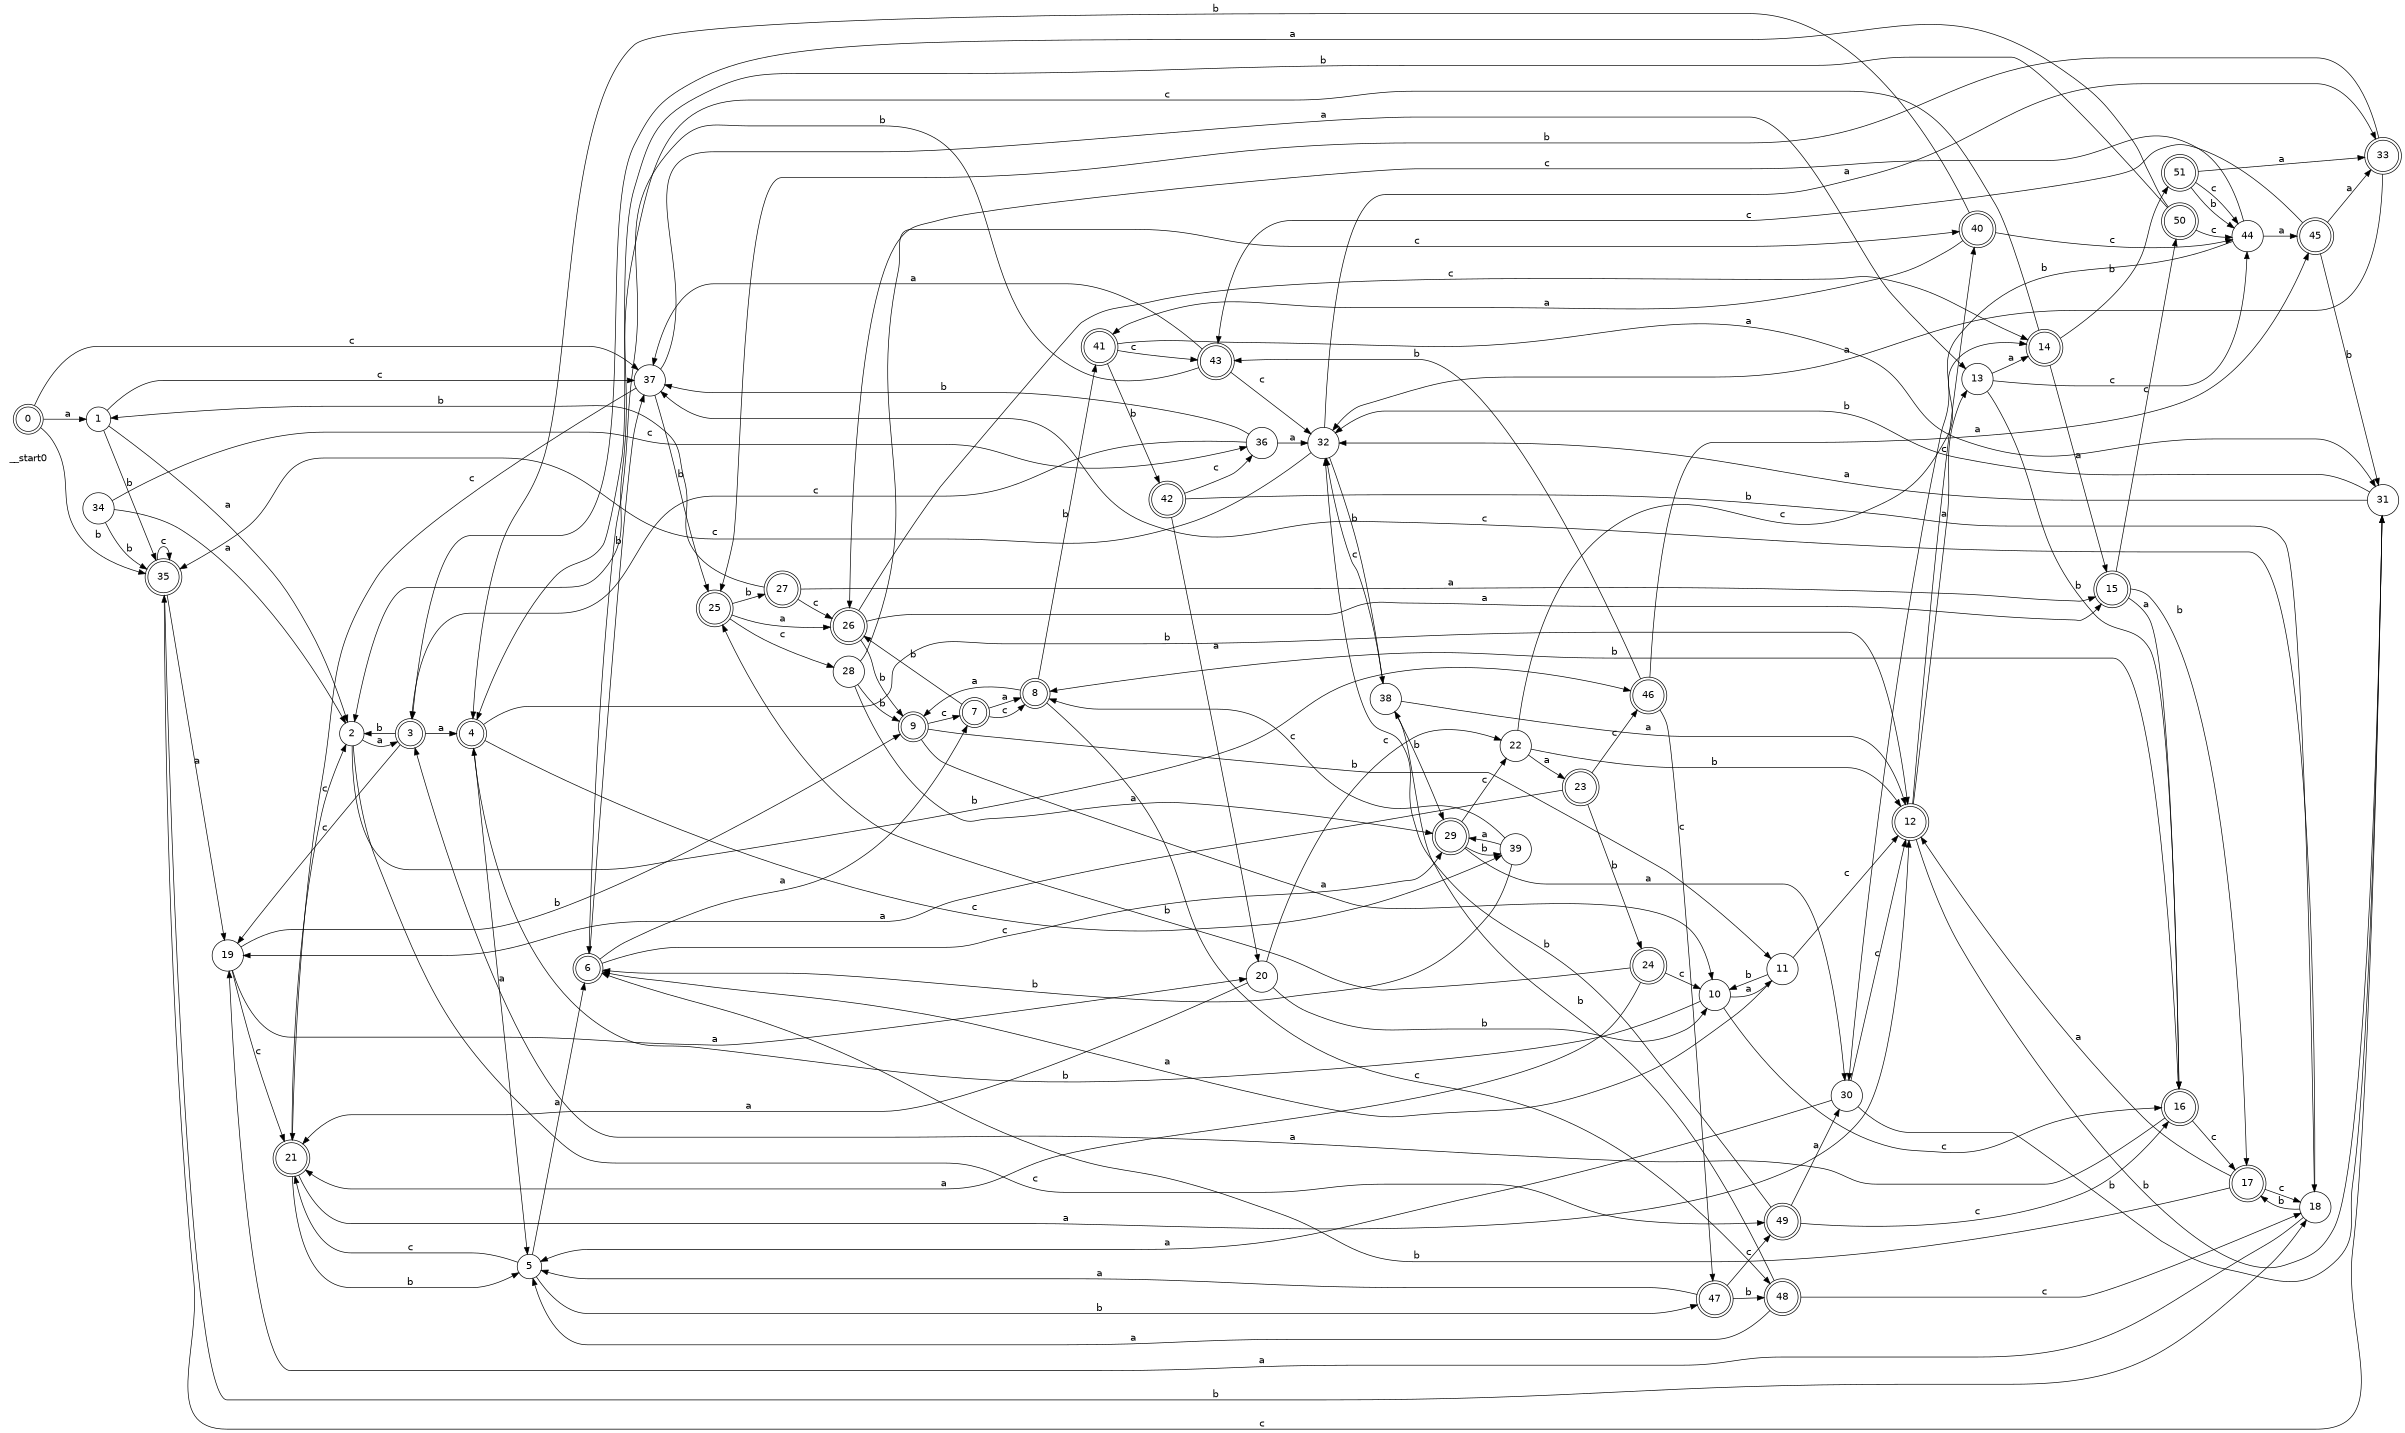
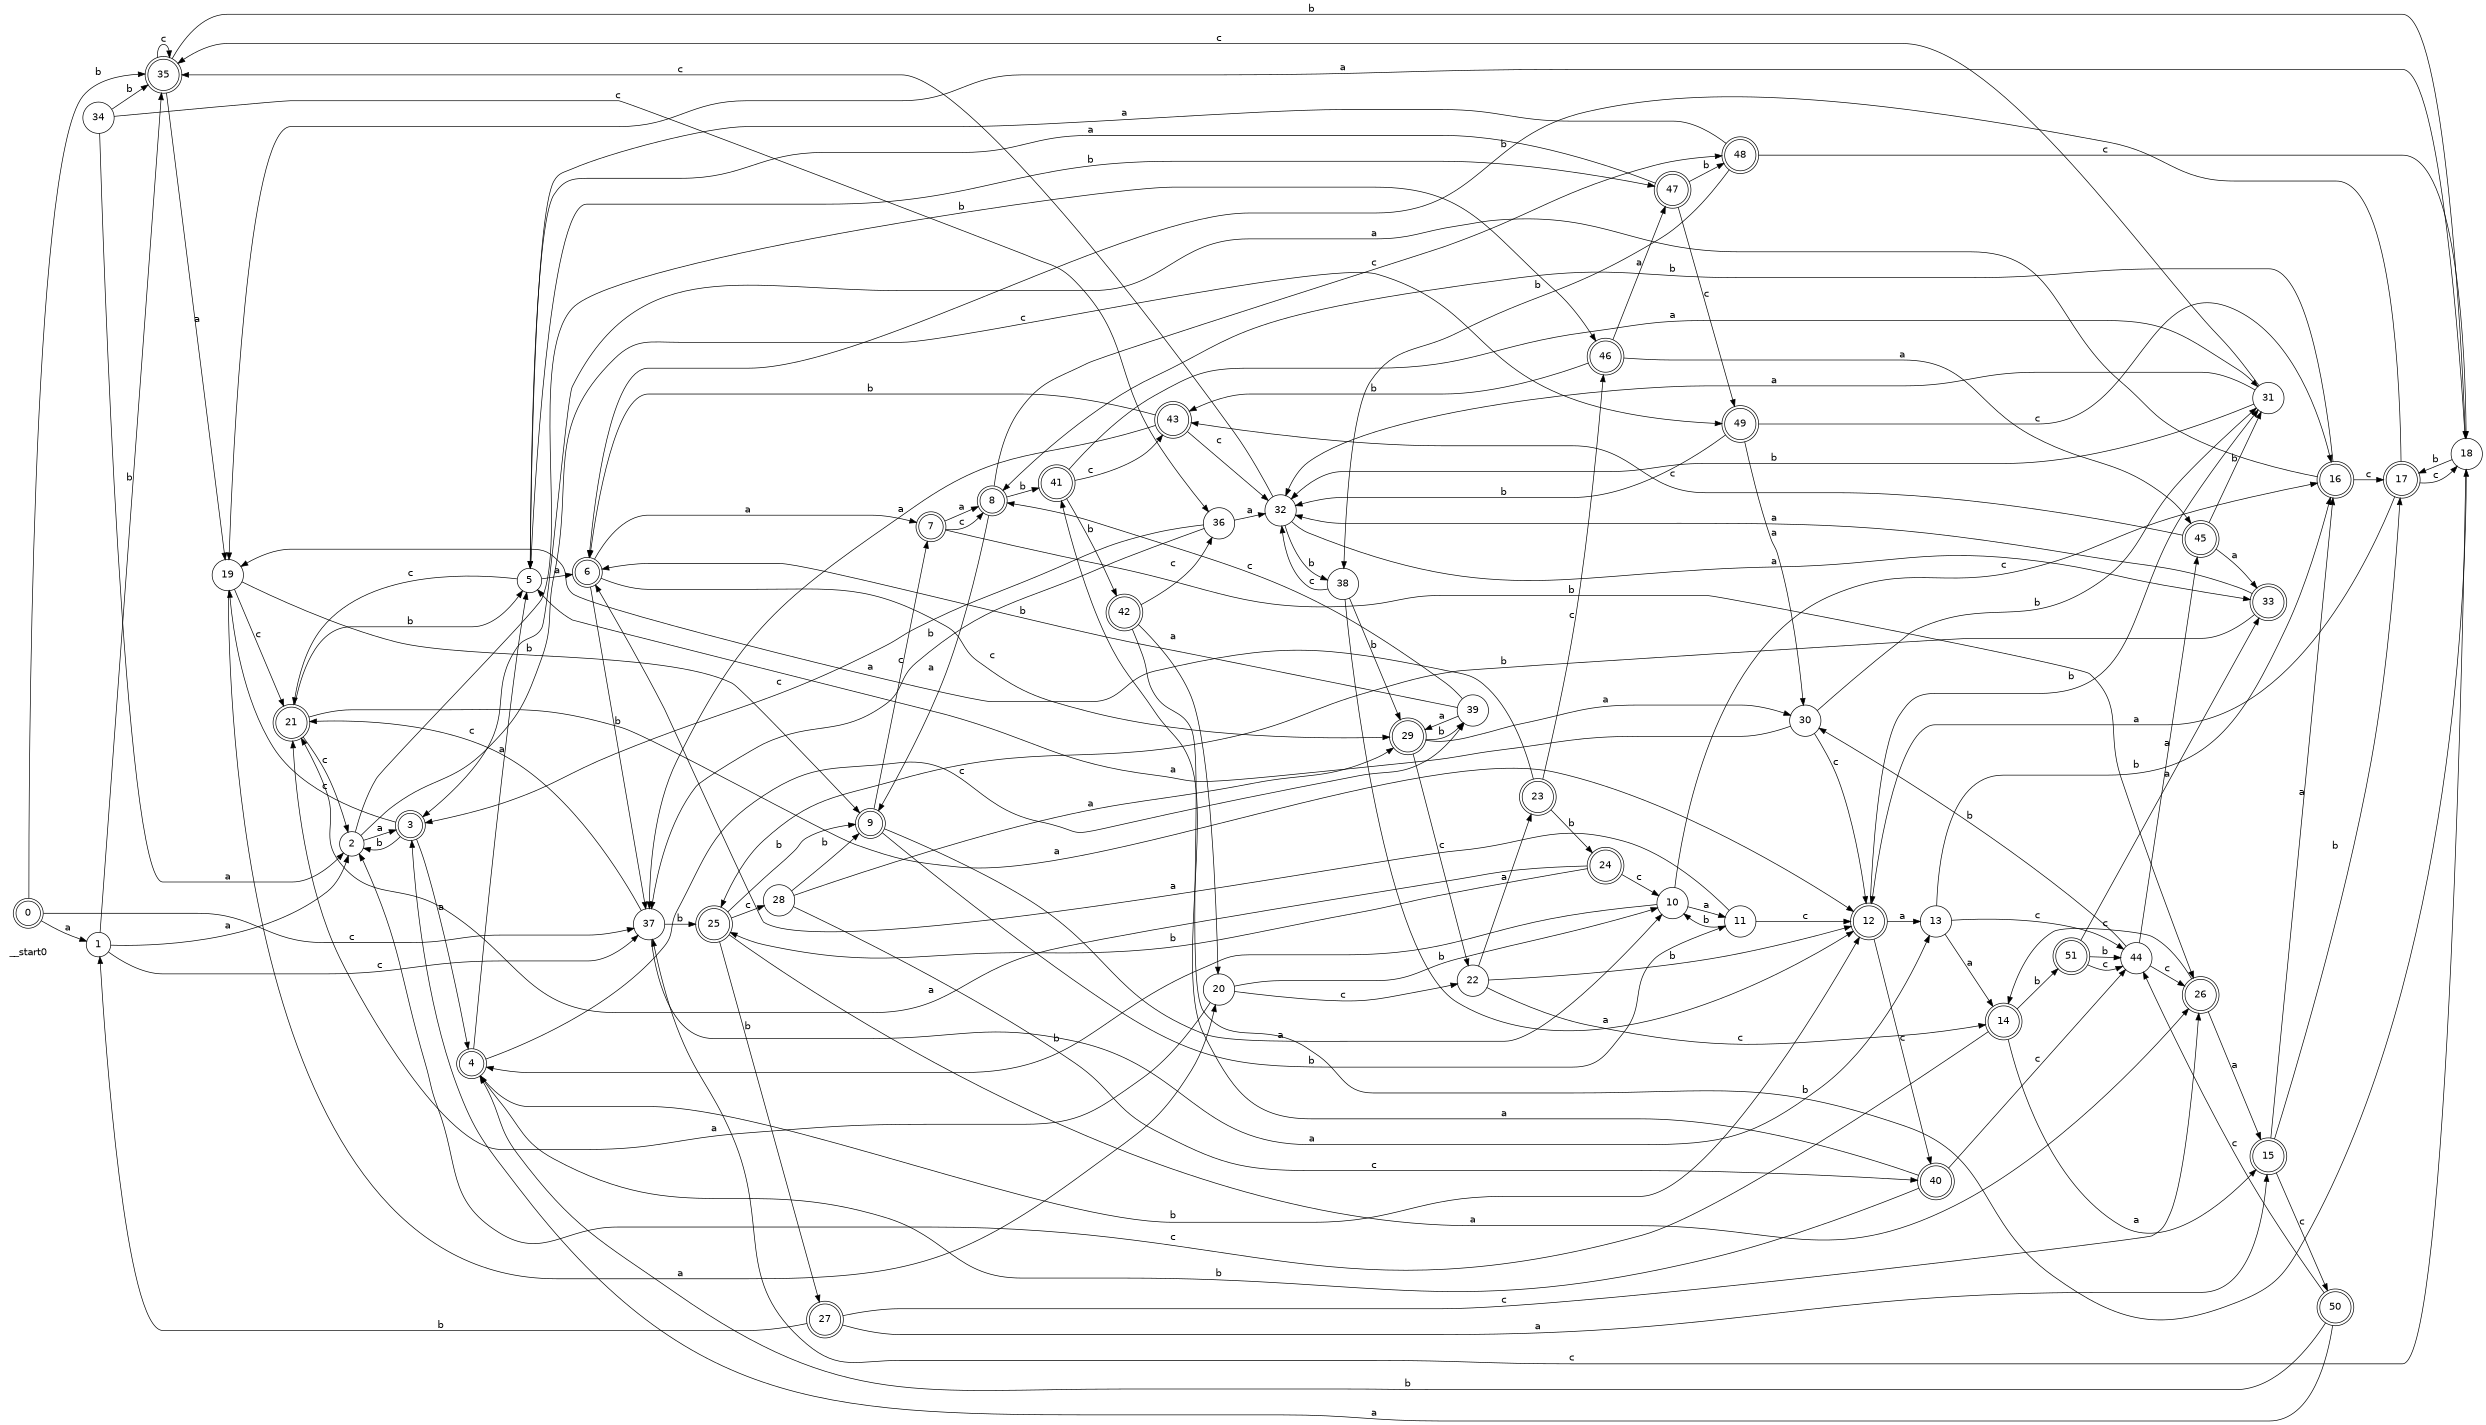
(876, 677) -> (784, 861)
(1682, 827) -> (1639, 263)
